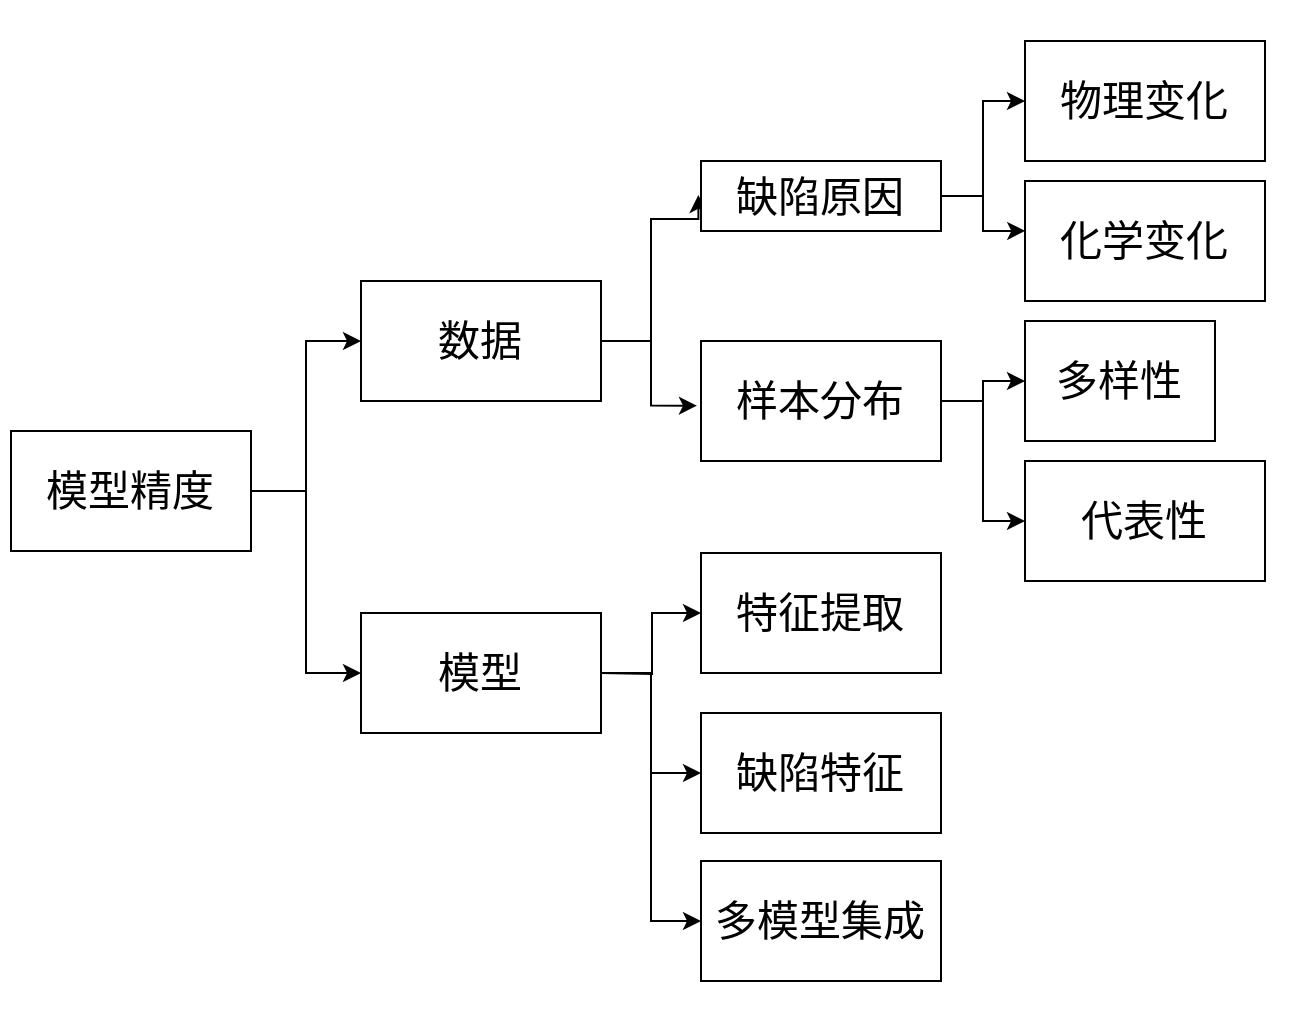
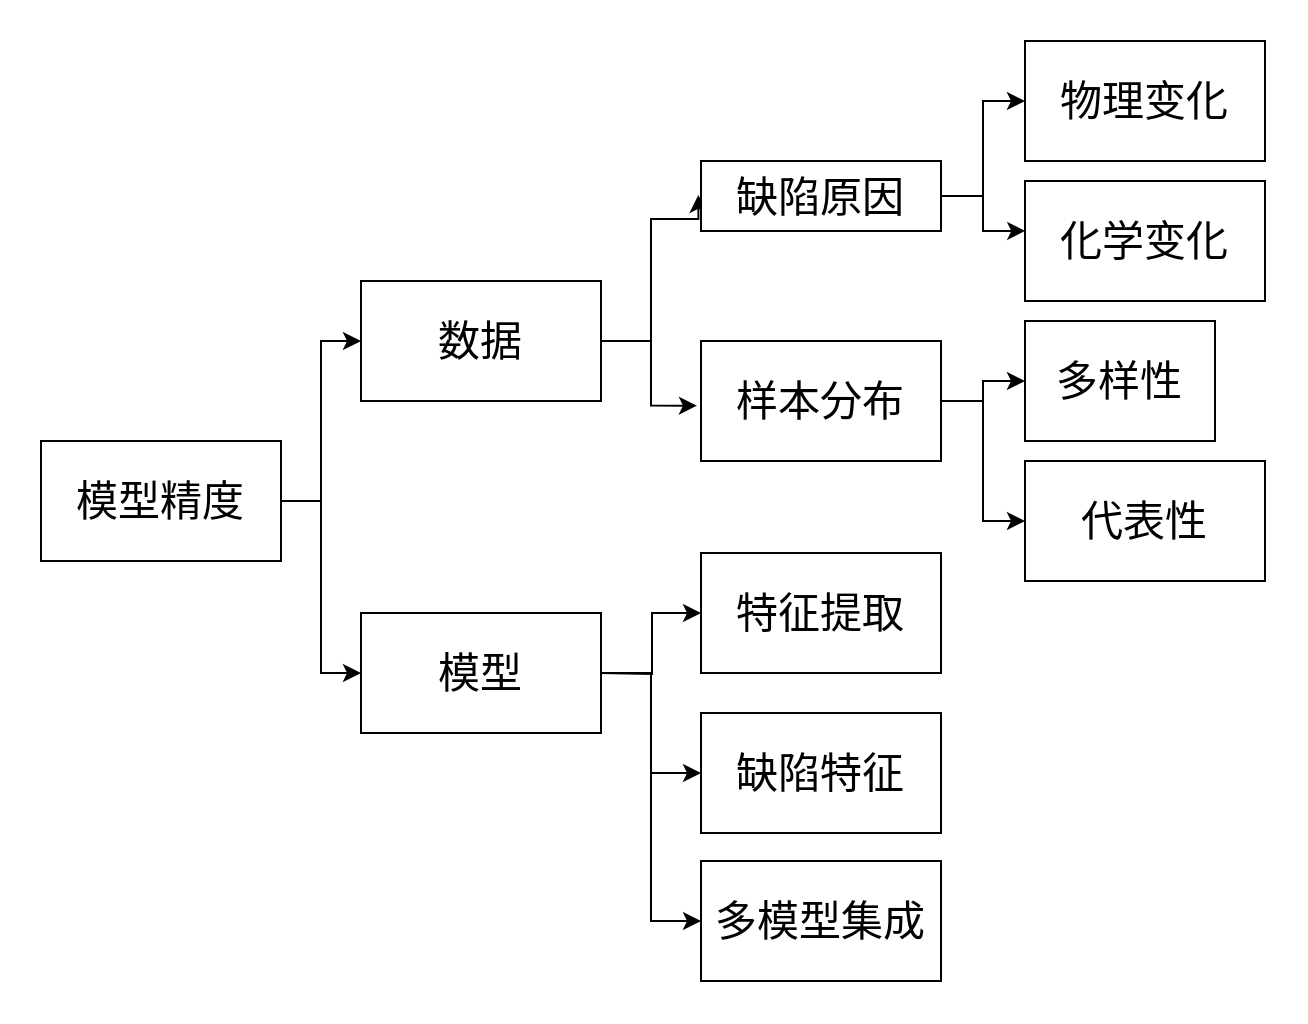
(131, 491) -> (161, 501)
